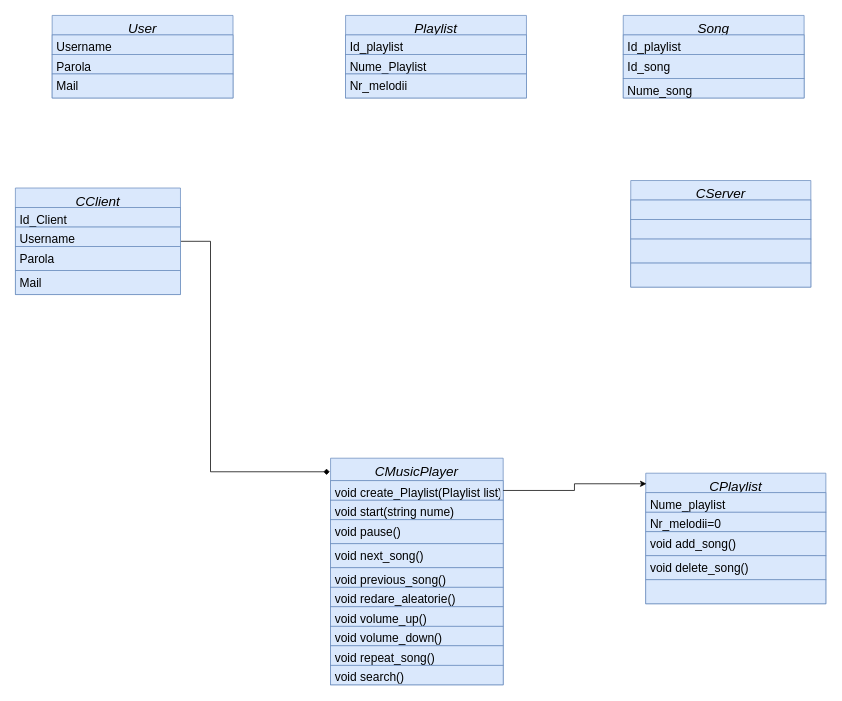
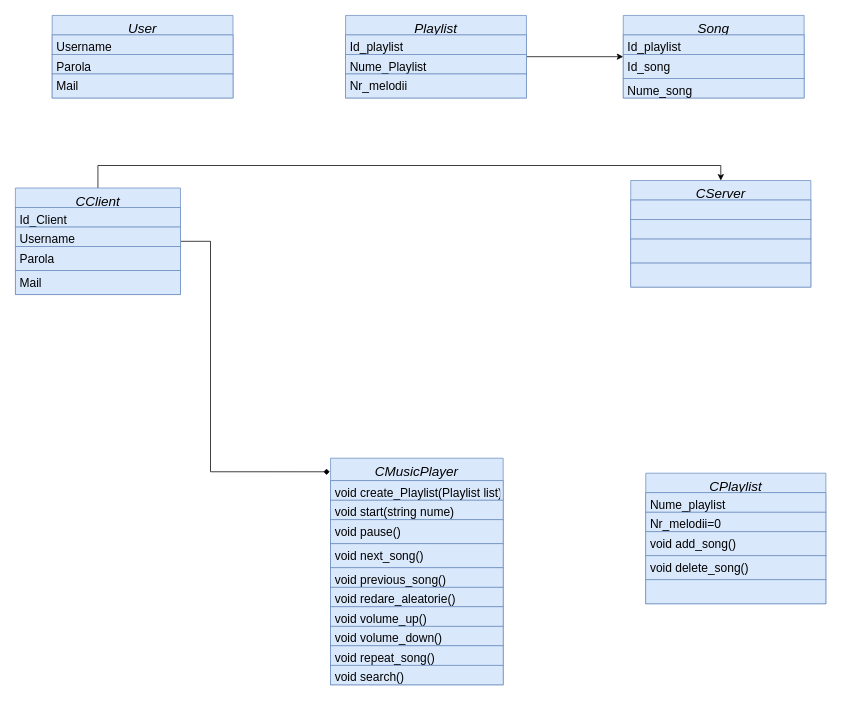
none -> (573, 57)
none -> (413, 165)
(574, 489) -> none
